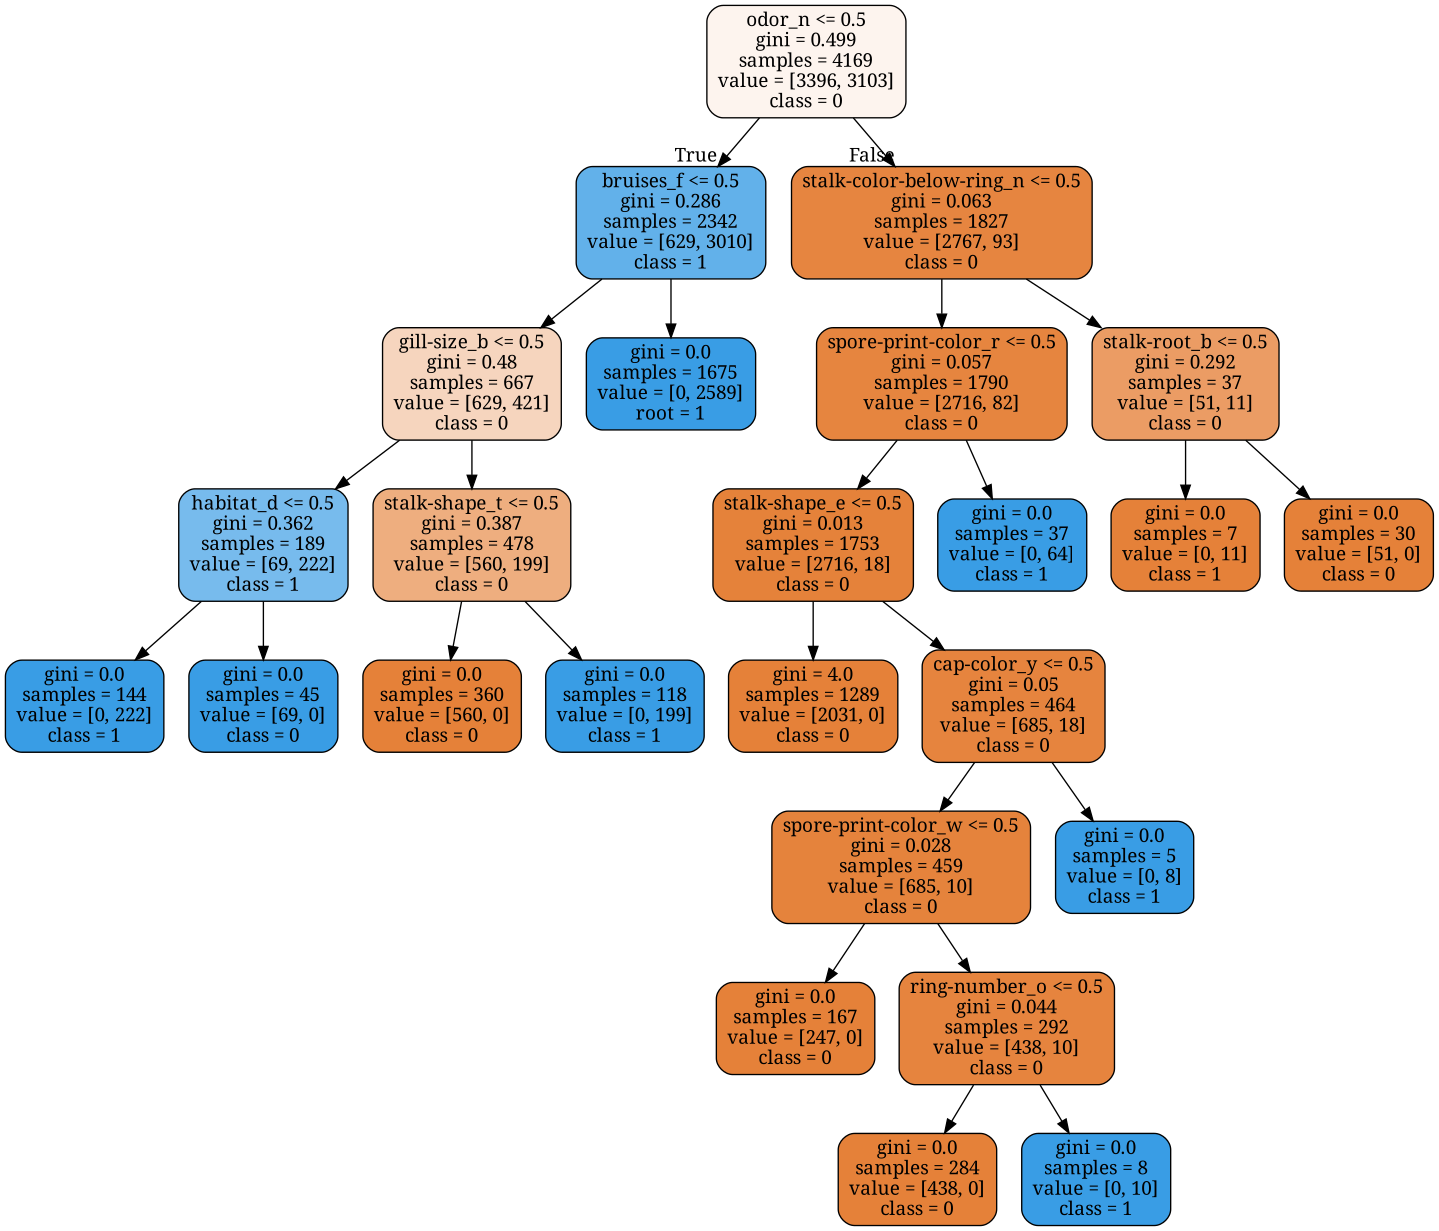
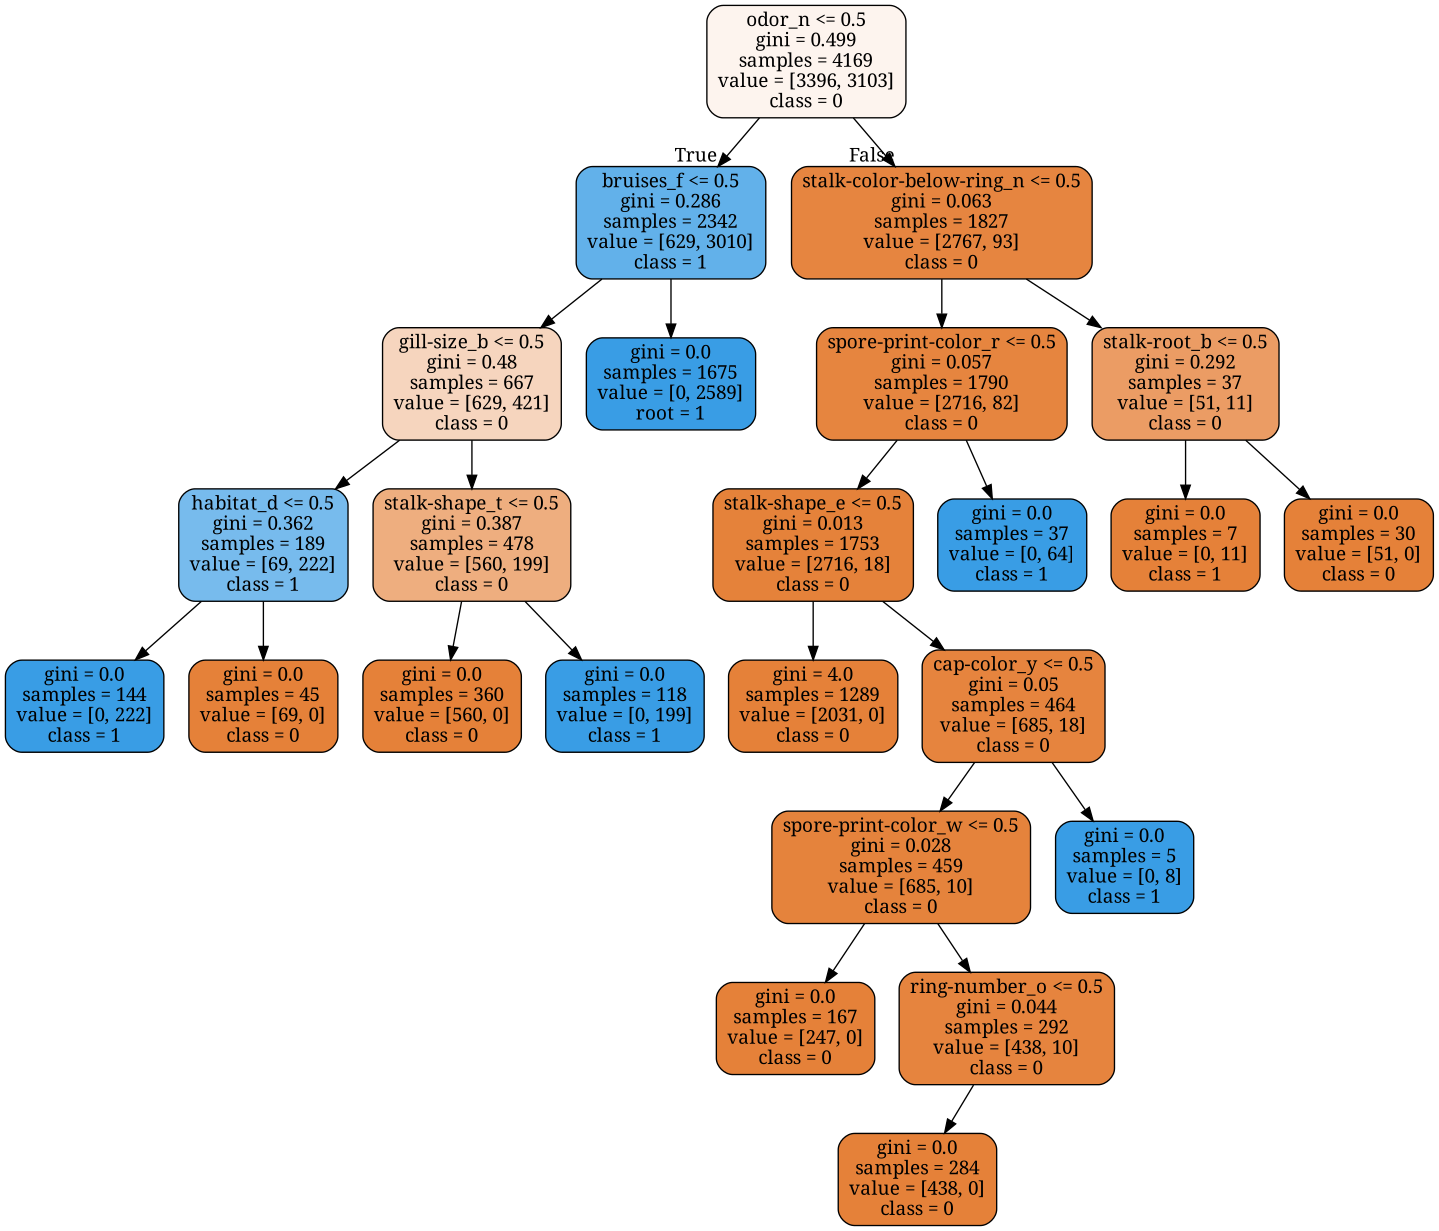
(263, 706) -> (263, 706)
(1096, 1179) -> none
